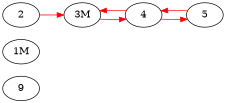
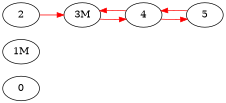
(21, 88) -> (21, 88)
